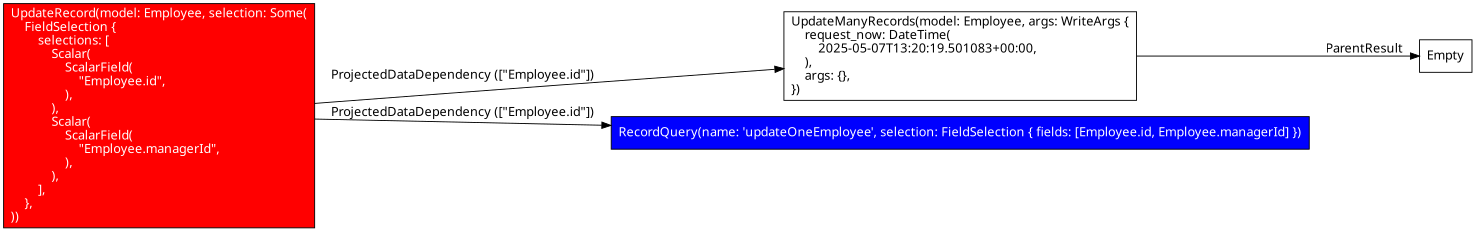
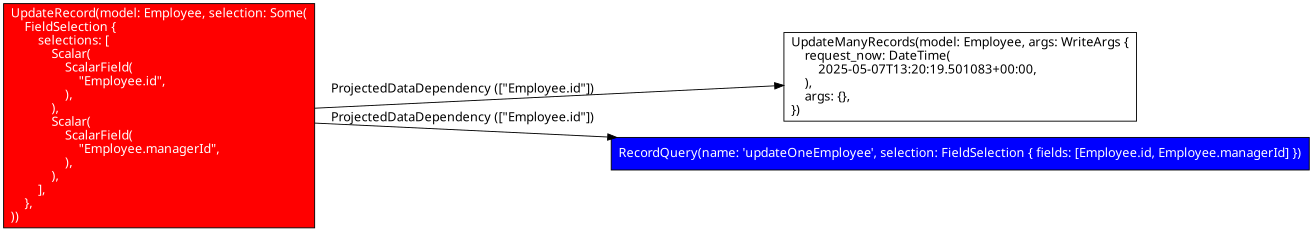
(1446, 56) -> none
